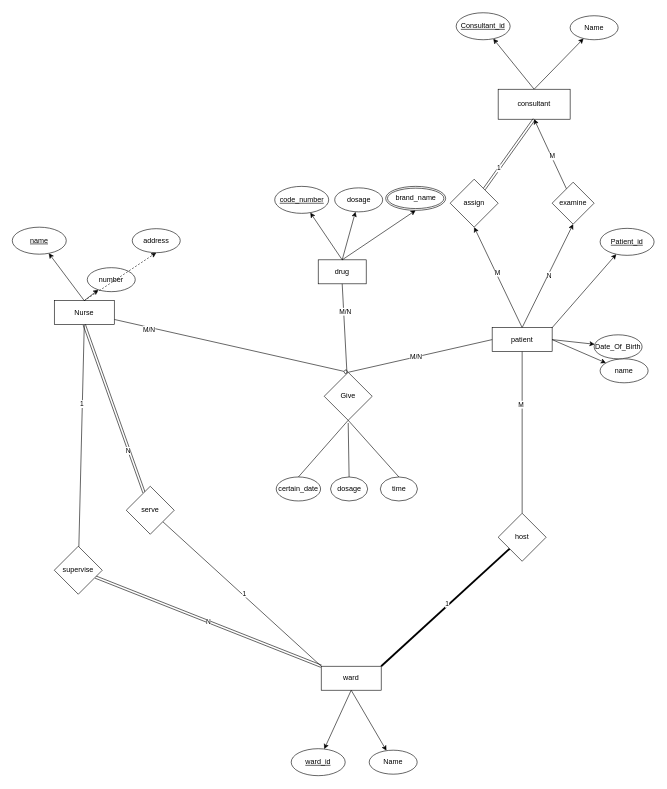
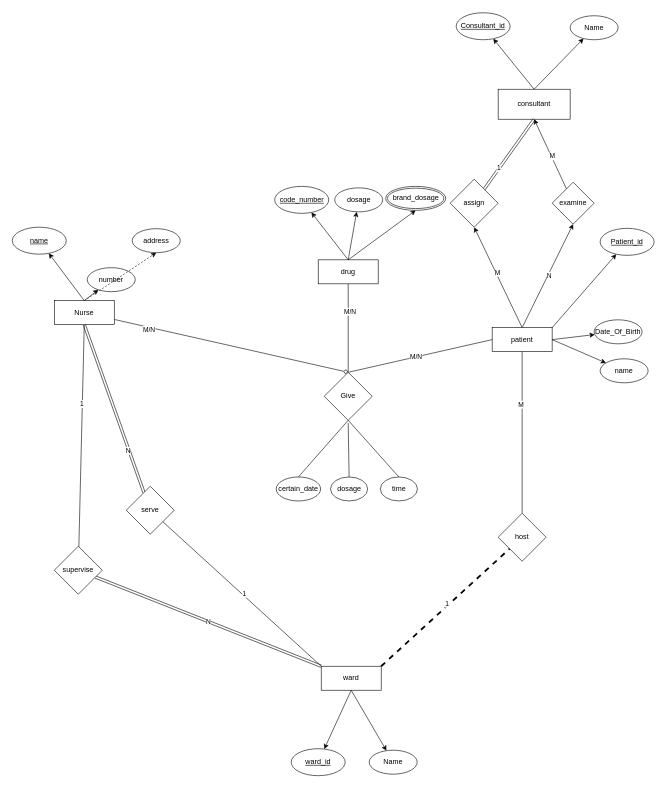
(416, 198) -> (416, 198)
(342, 272) -> (348, 272)
(618, 347) -> (618, 332)
(446, 607) -> (446, 607)
